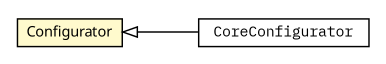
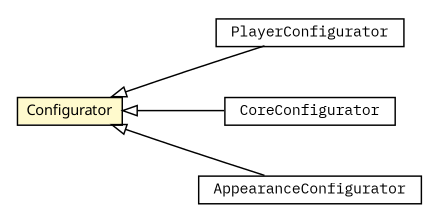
none -> (309, 32)
none -> (309, 189)
